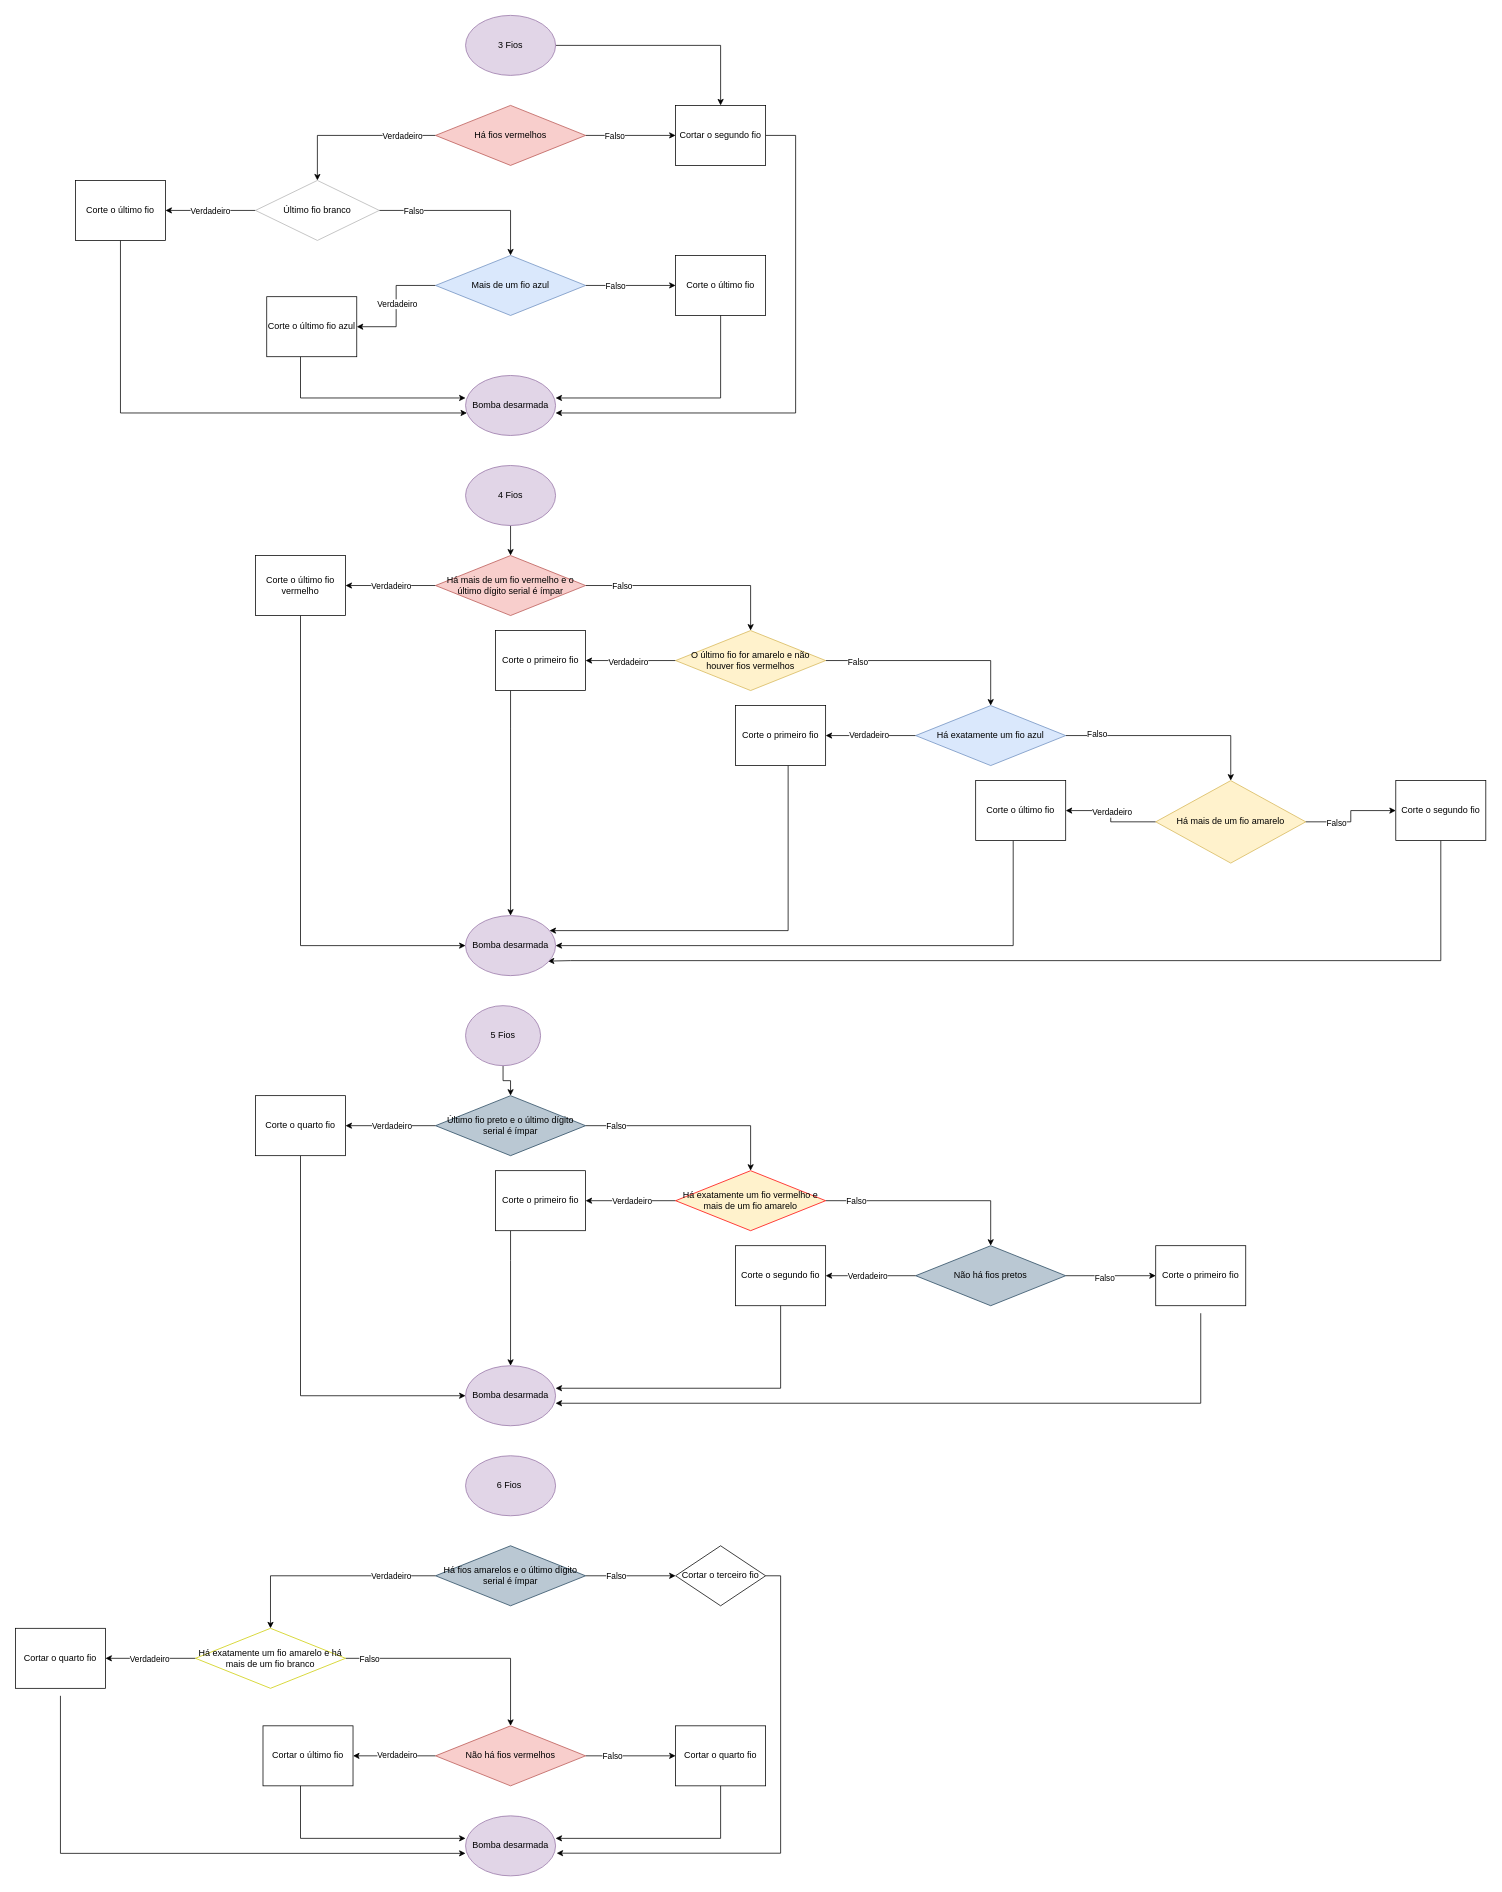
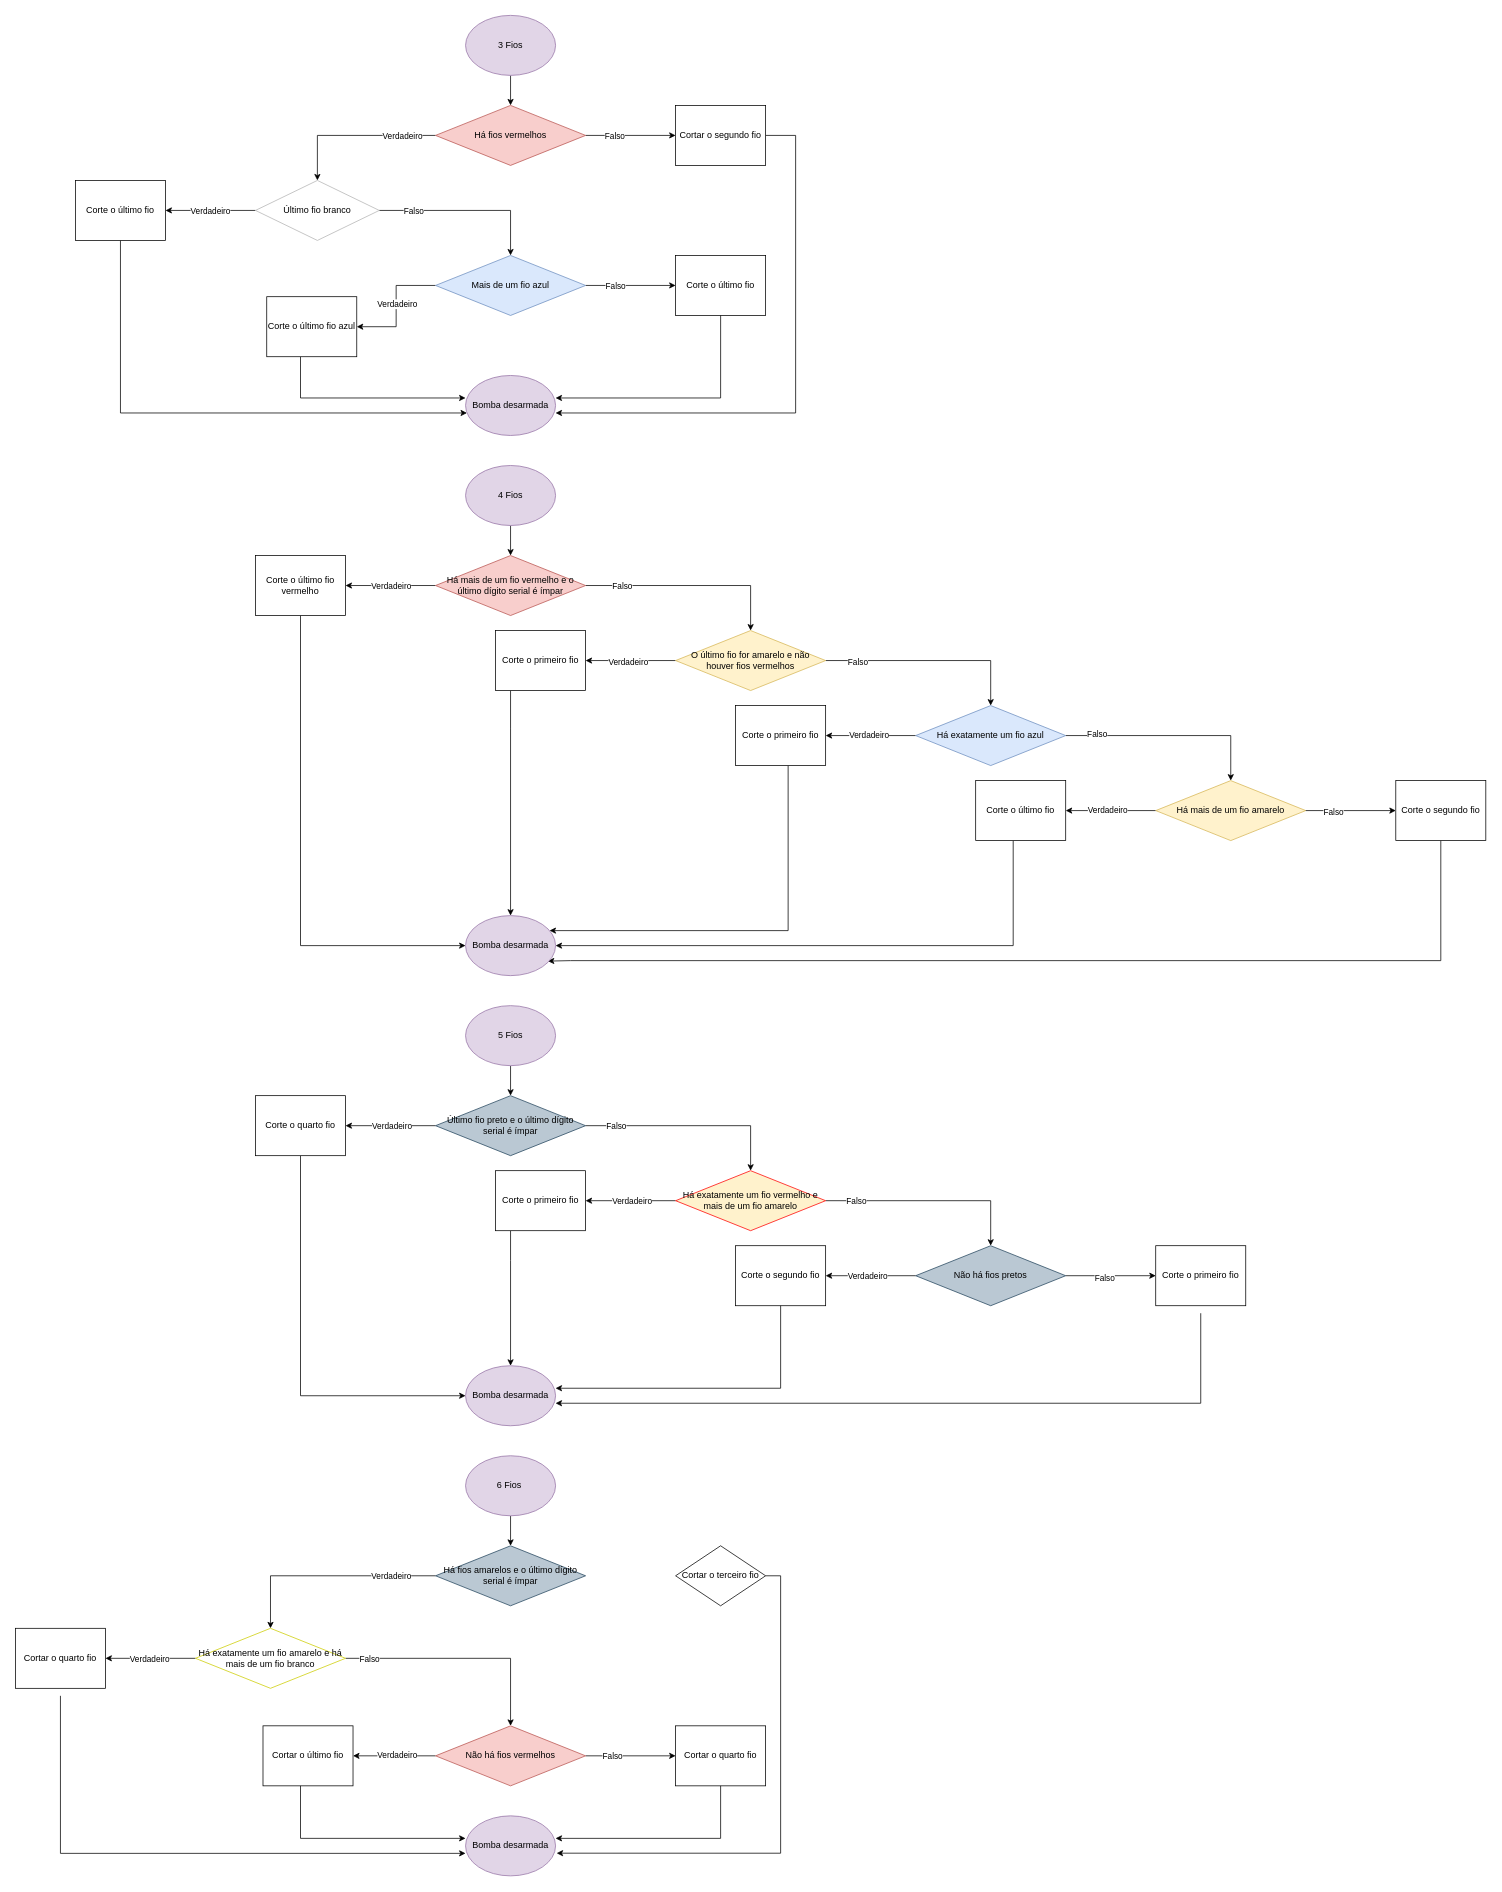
(665, 45) -> (510, 87)
(1230, 822) -> (1230, 810)
(503, 1035) -> (510, 1035)
none -> (510, 1527)
(627, 1575) -> none
